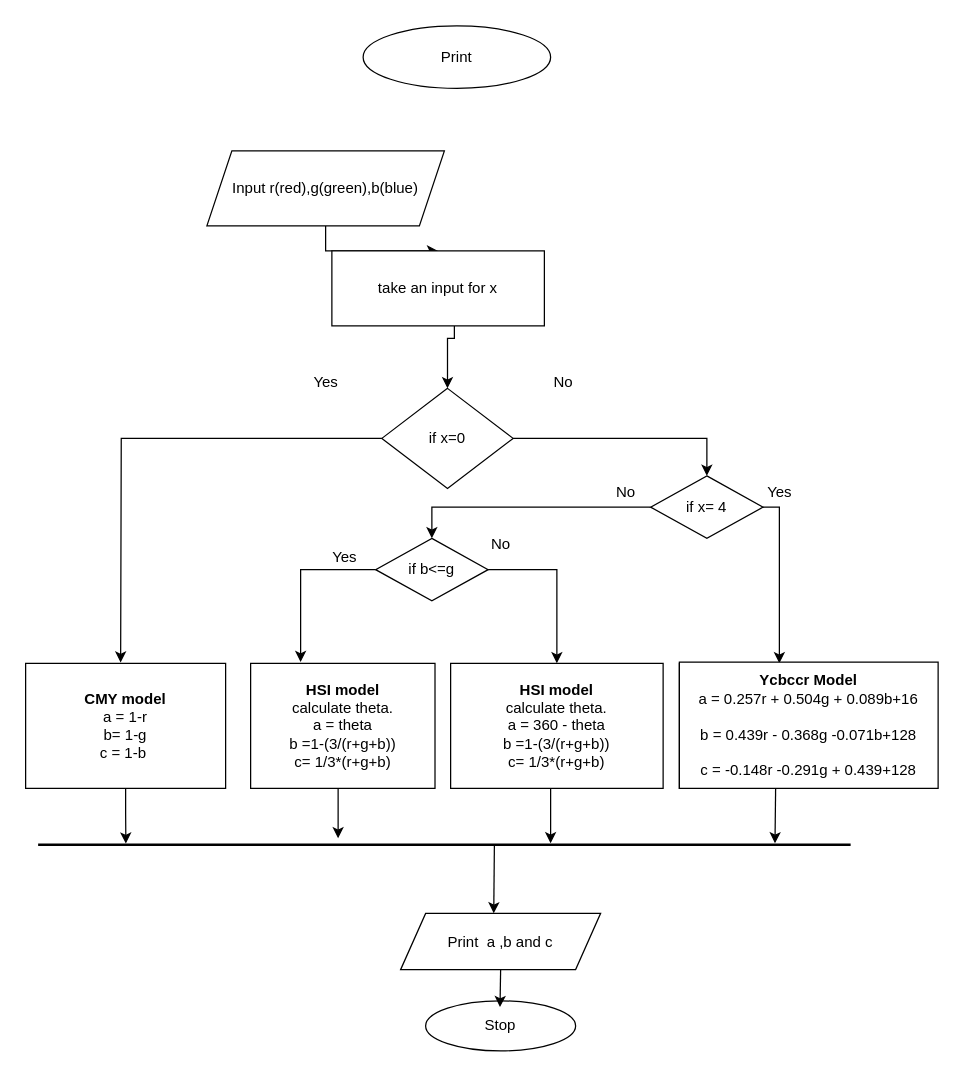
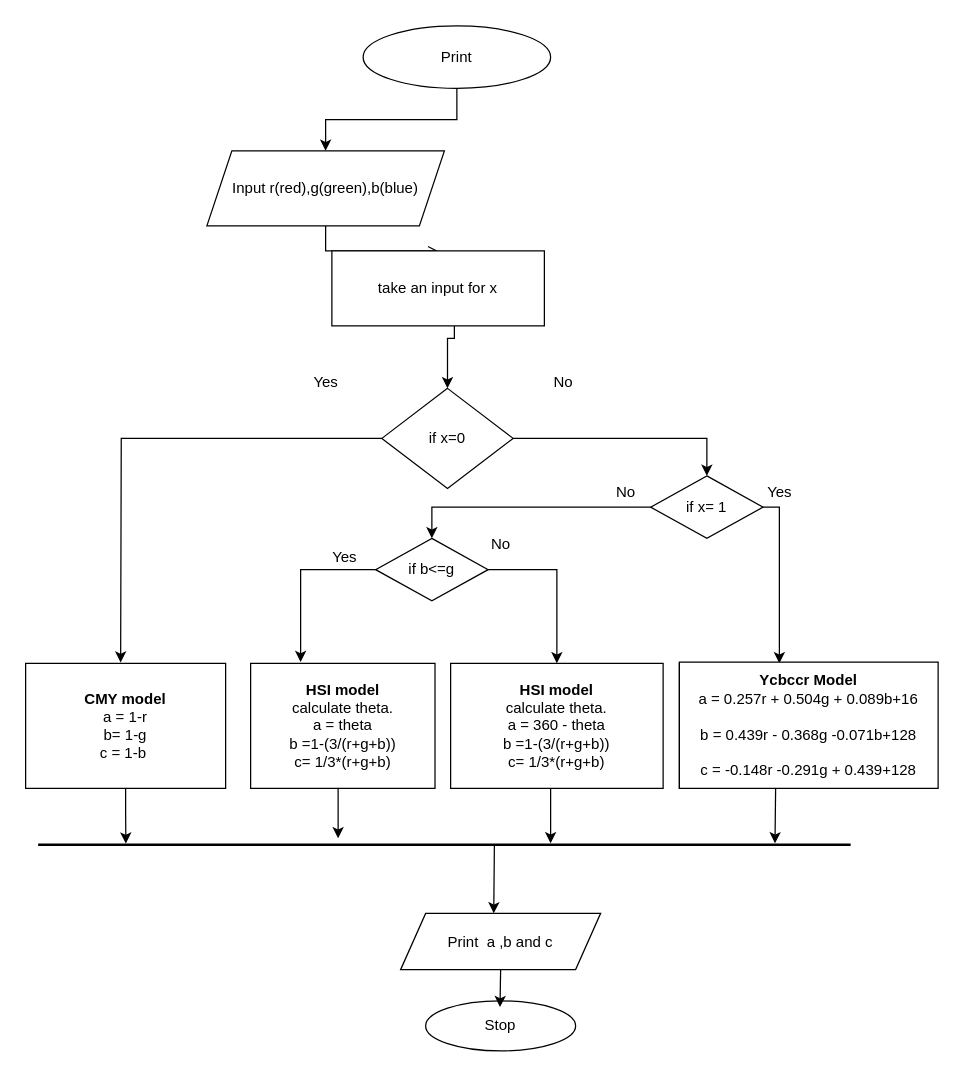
none -> (396, 119)
(428, 251) -> (430, 251)
(707, 507) -> (707, 507)
